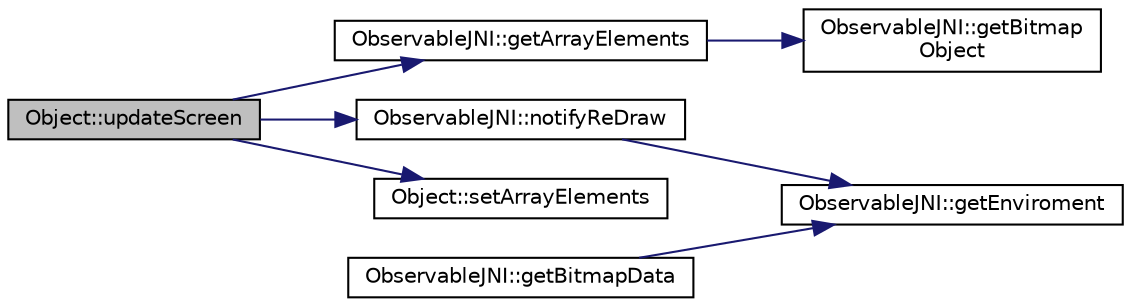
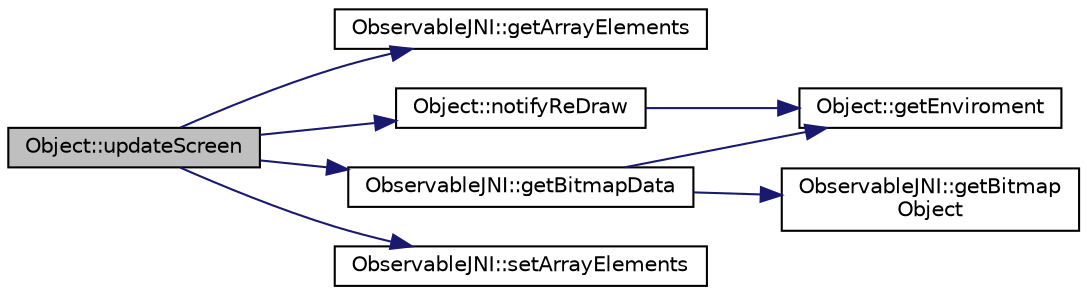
(745, 41) -> (727, 193)
(521, 120) -> (521, 108)
none -> (294, 164)
(521, 199) -> (521, 266)
(952, 205) -> (930, 108)
